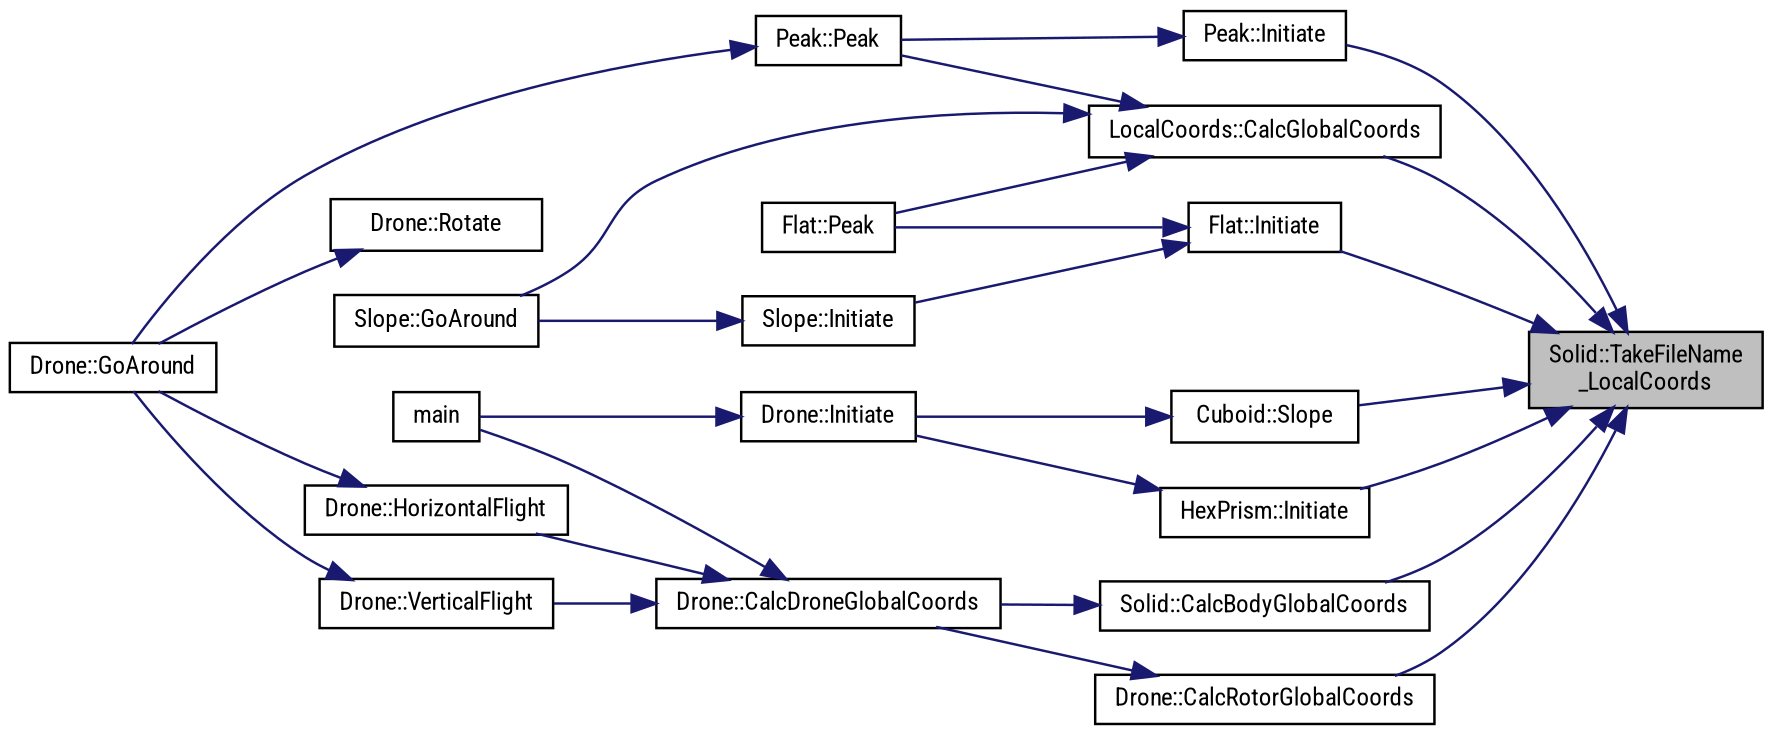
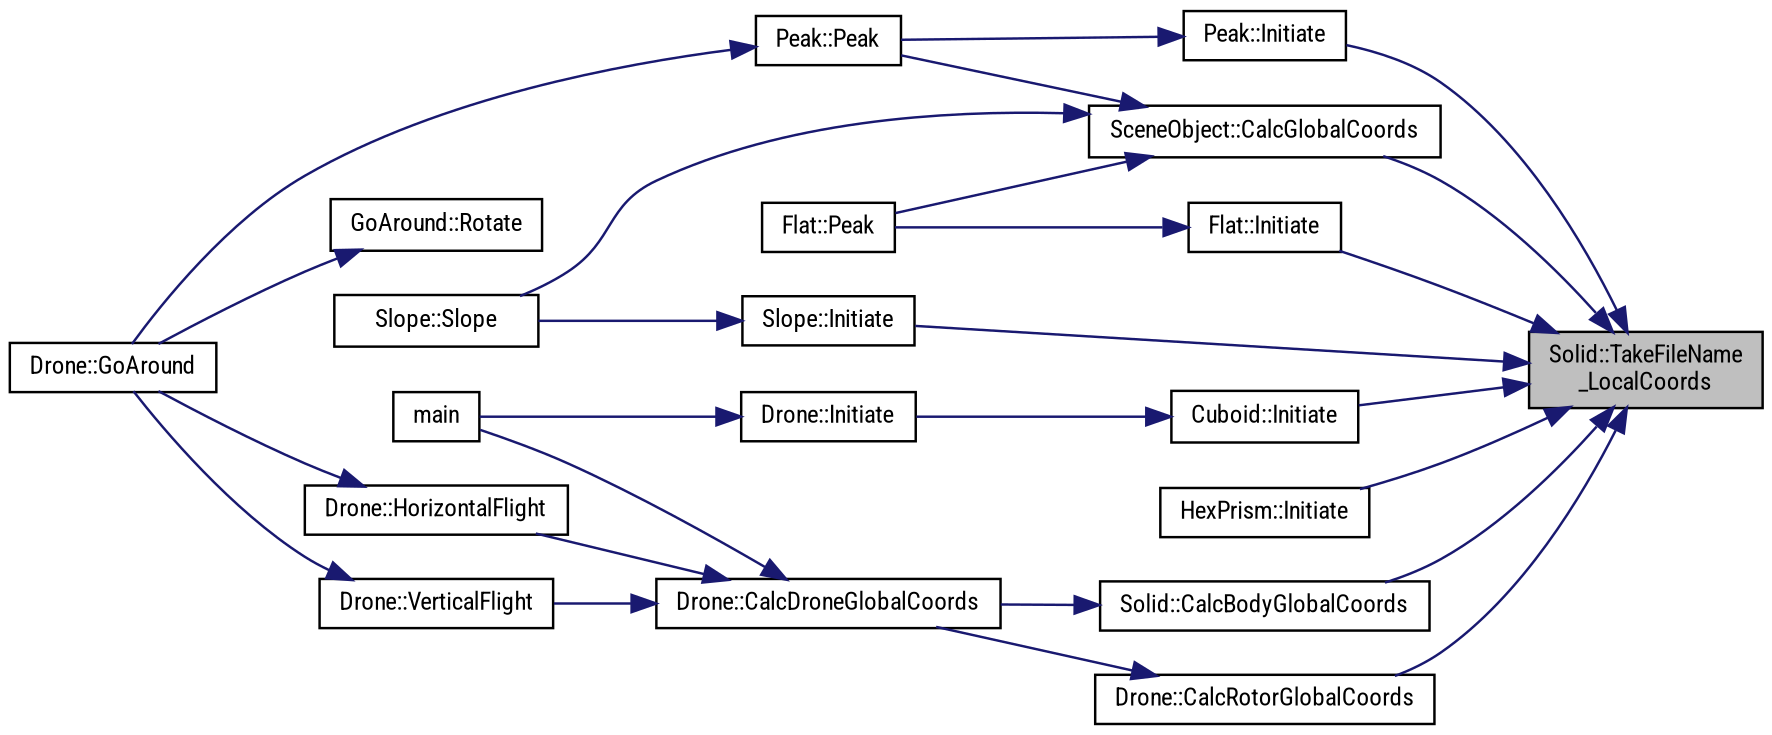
(1265, 132) -> (1265, 132)
(436, 225) -> (436, 225)
(1040, 276) -> (1209, 344)
(436, 321) -> (436, 321)
(1265, 417) -> (1265, 417)
(1026, 460) -> none
